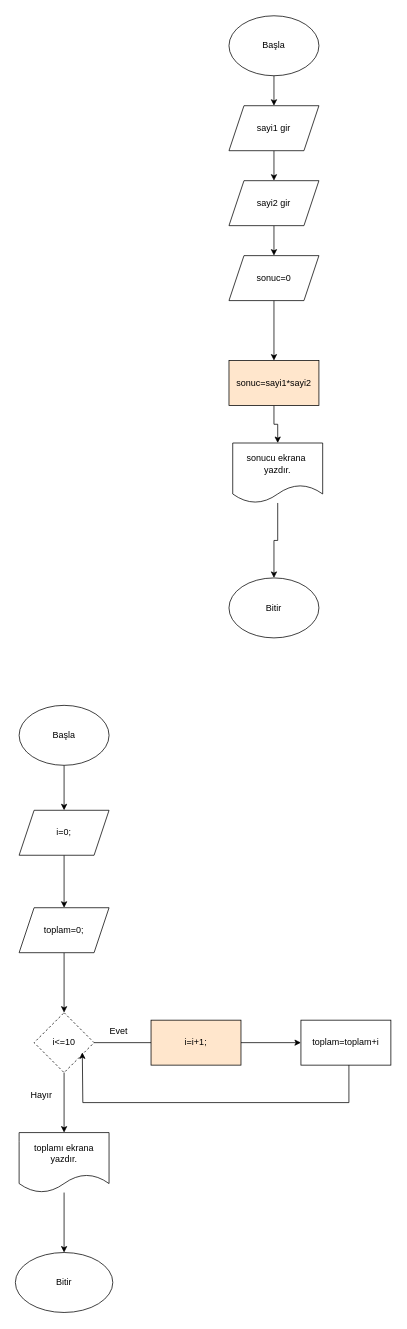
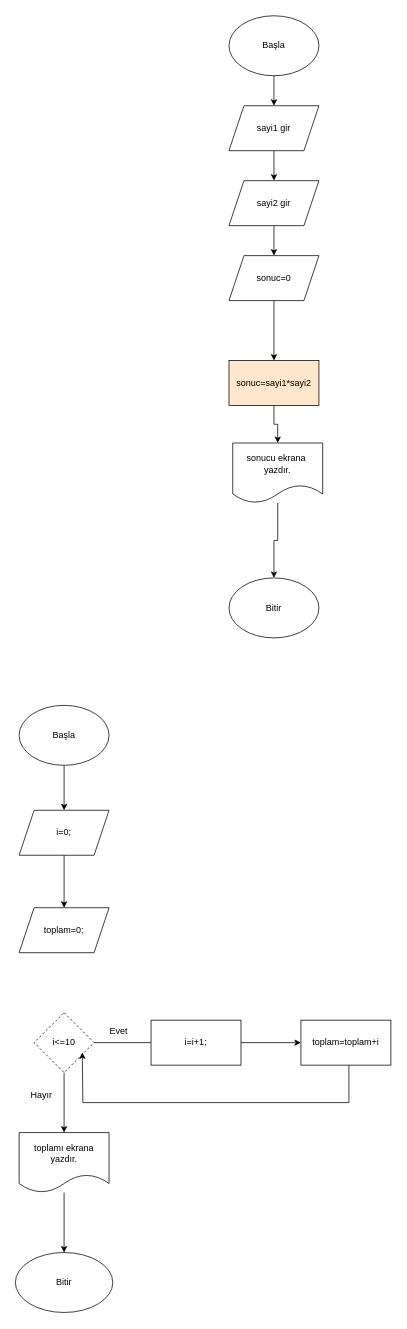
(64, 1006) -> none
(196, 1043) -> (196, 1043)
